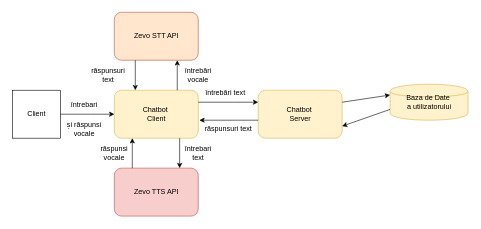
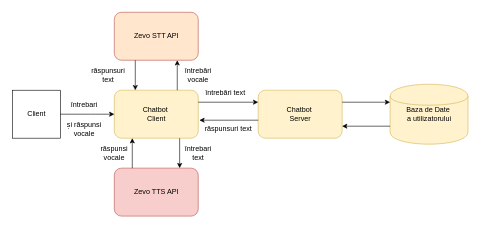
(429, 102) -> (429, 114)
